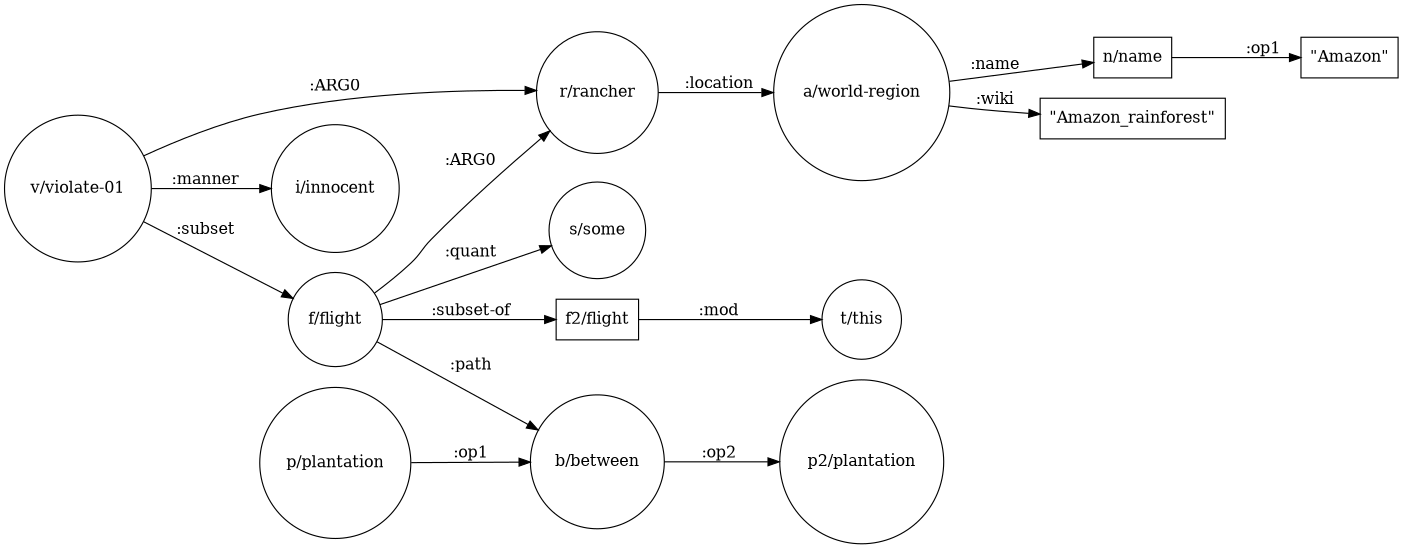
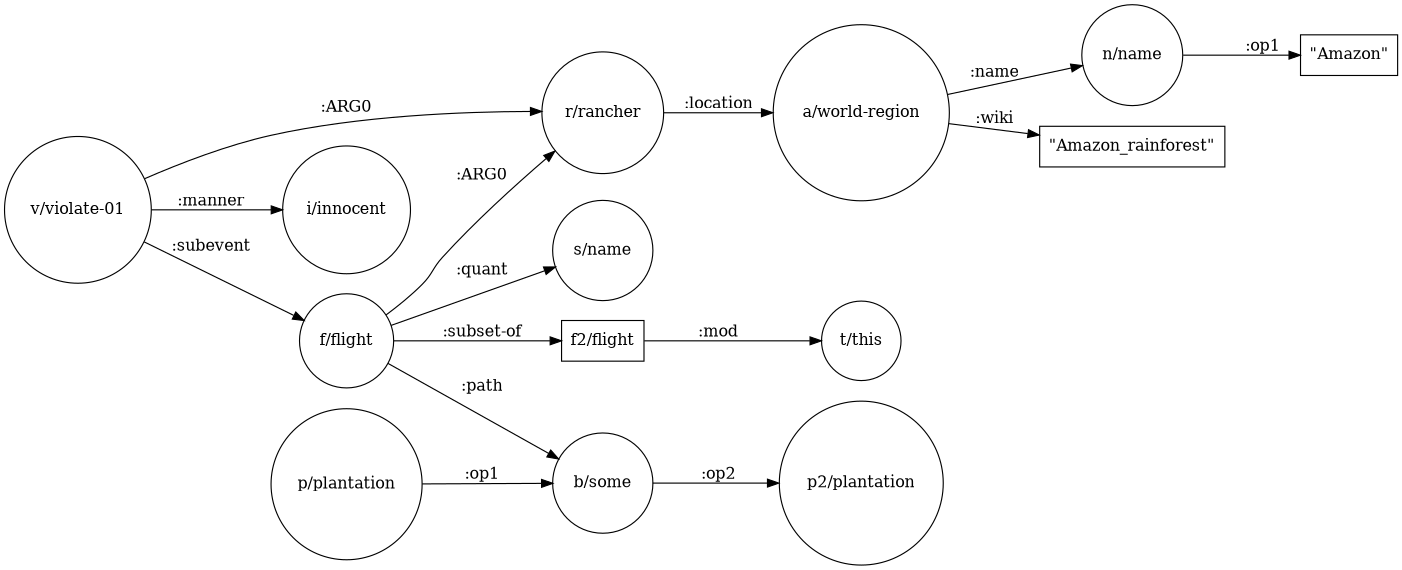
(1133, 58) -> (1132, 55)
(205, 230) -> (211, 247)
(597, 230) -> (603, 251)
(597, 462) -> (603, 483)
